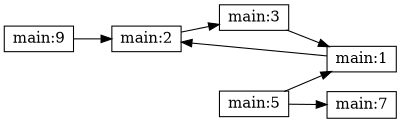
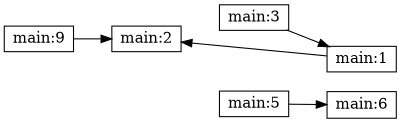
(195, 29) -> none
(303, 84) -> none
(362, 105) -> (362, 105)
